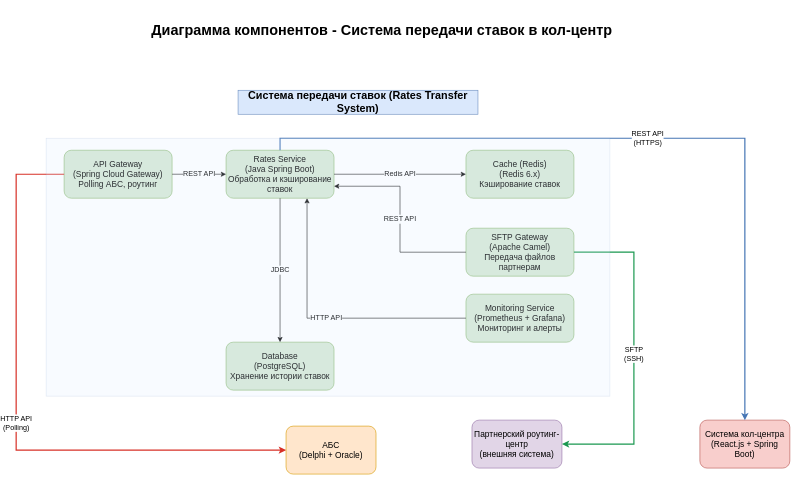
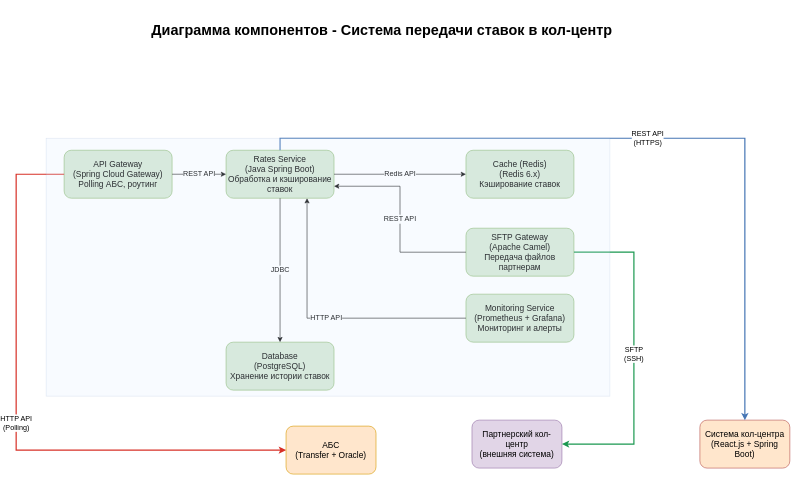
(358, 102) -> none
(517, 444) -> (517, 444)
(745, 444) -> (745, 444)
(331, 450) -> (331, 450)
